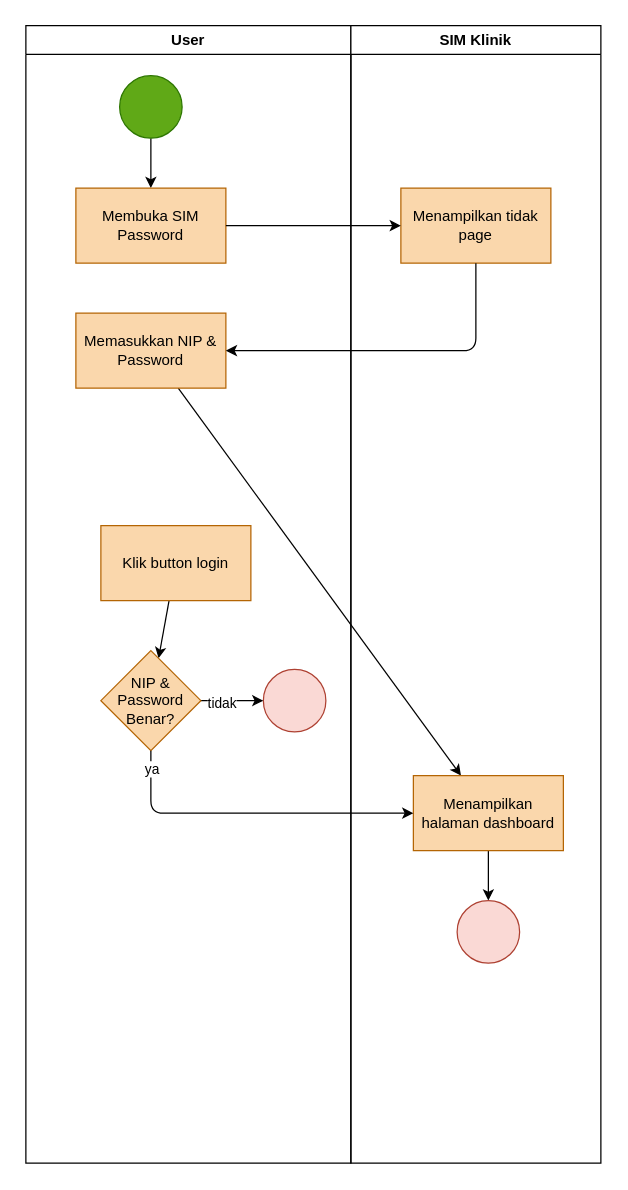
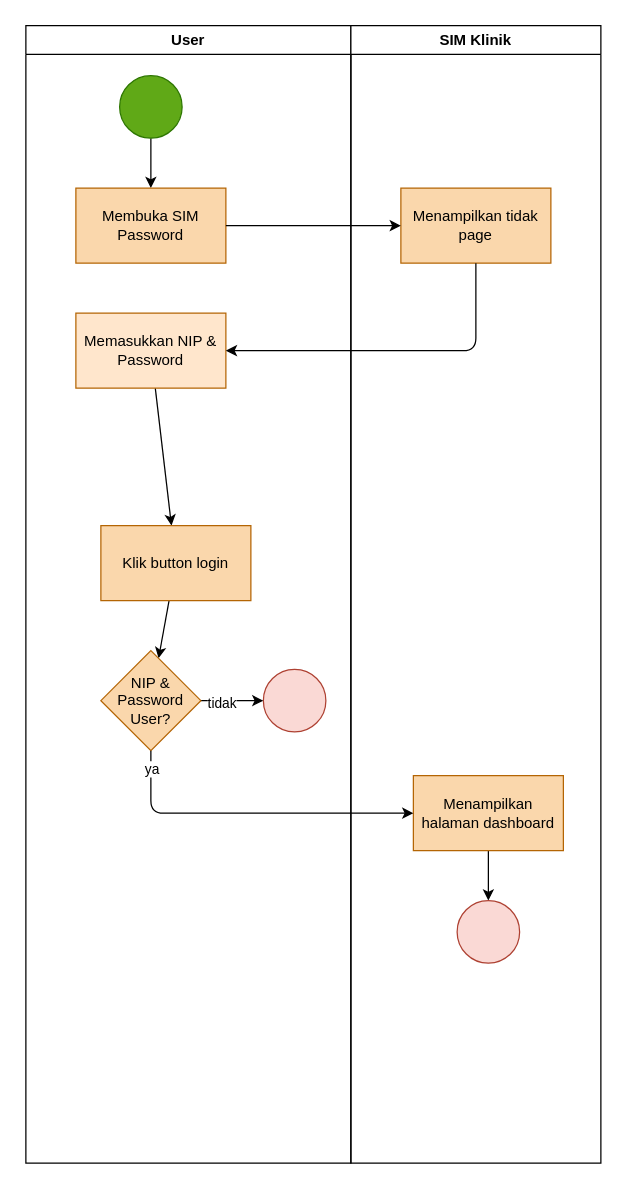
(151, 351) -> (151, 351)
(262, 504) -> (163, 453)
(151, 701) -> (151, 701)
